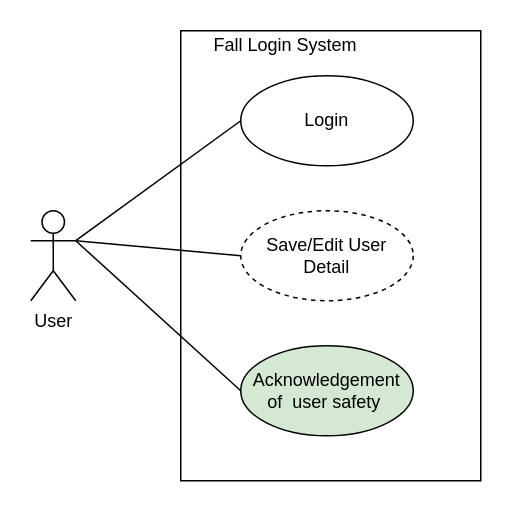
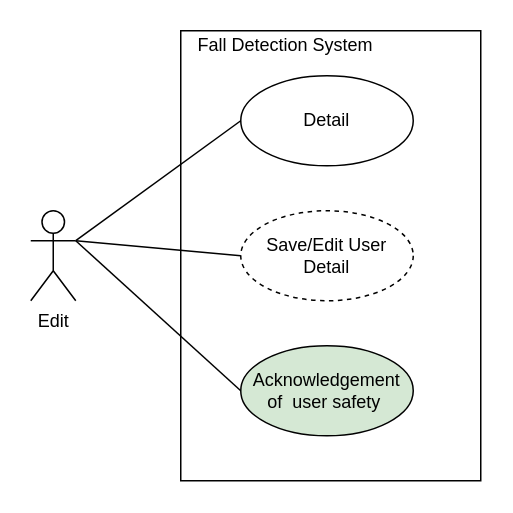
(286, 46) -> (286, 46)
(327, 121) -> (327, 121)
(54, 322) -> (54, 322)
